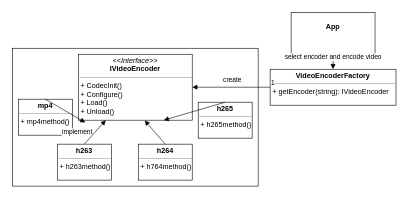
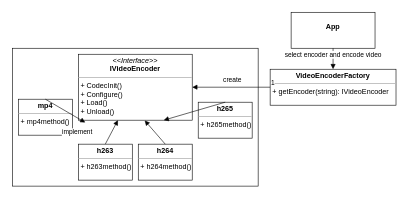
(333, 33) -> (333, 30)
(166, 153) -> (166, 153)
(84, 162) -> (105, 162)
